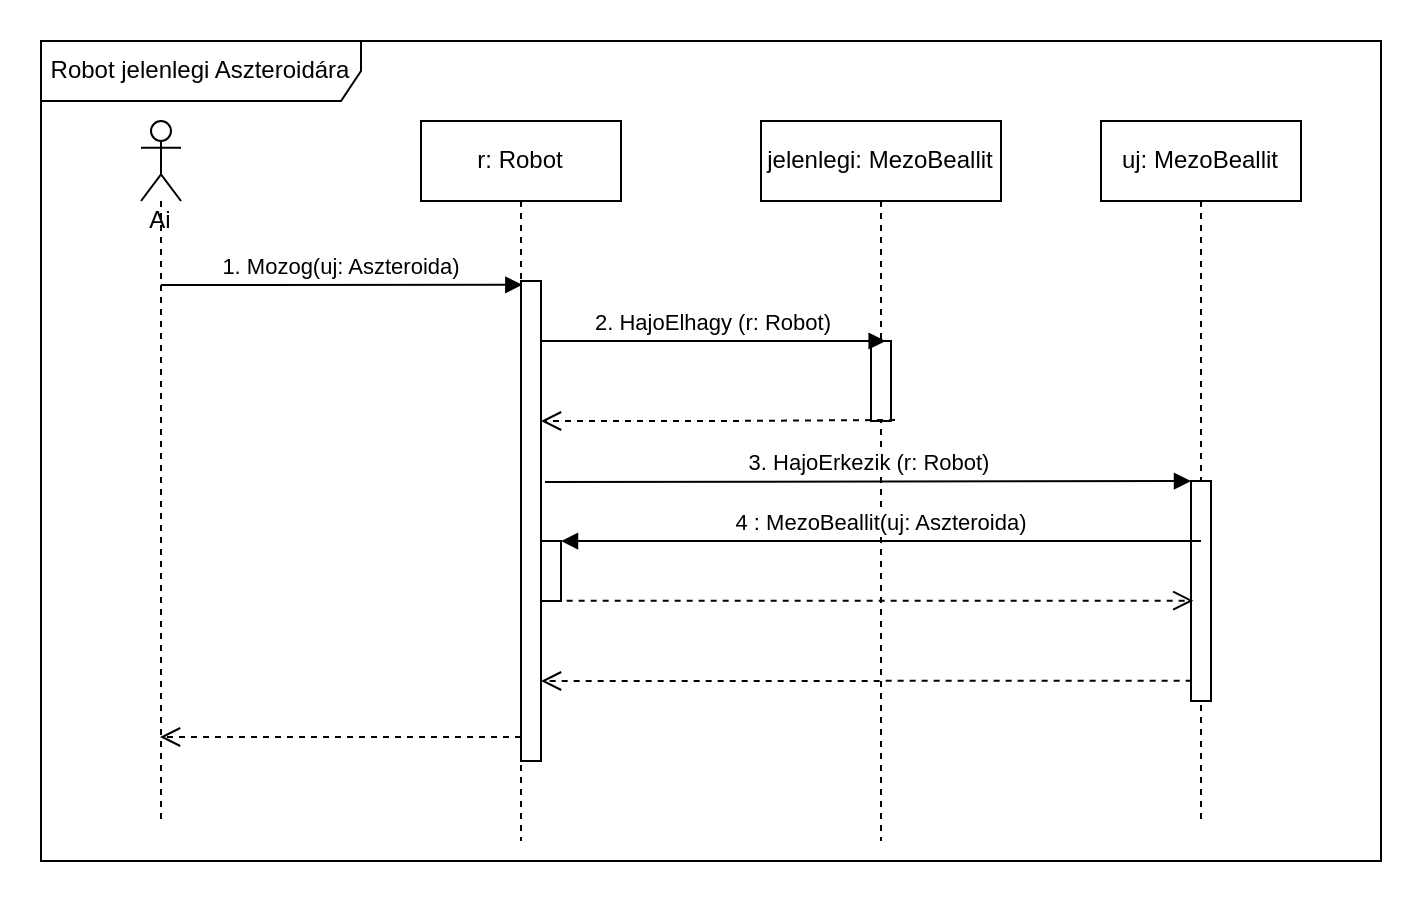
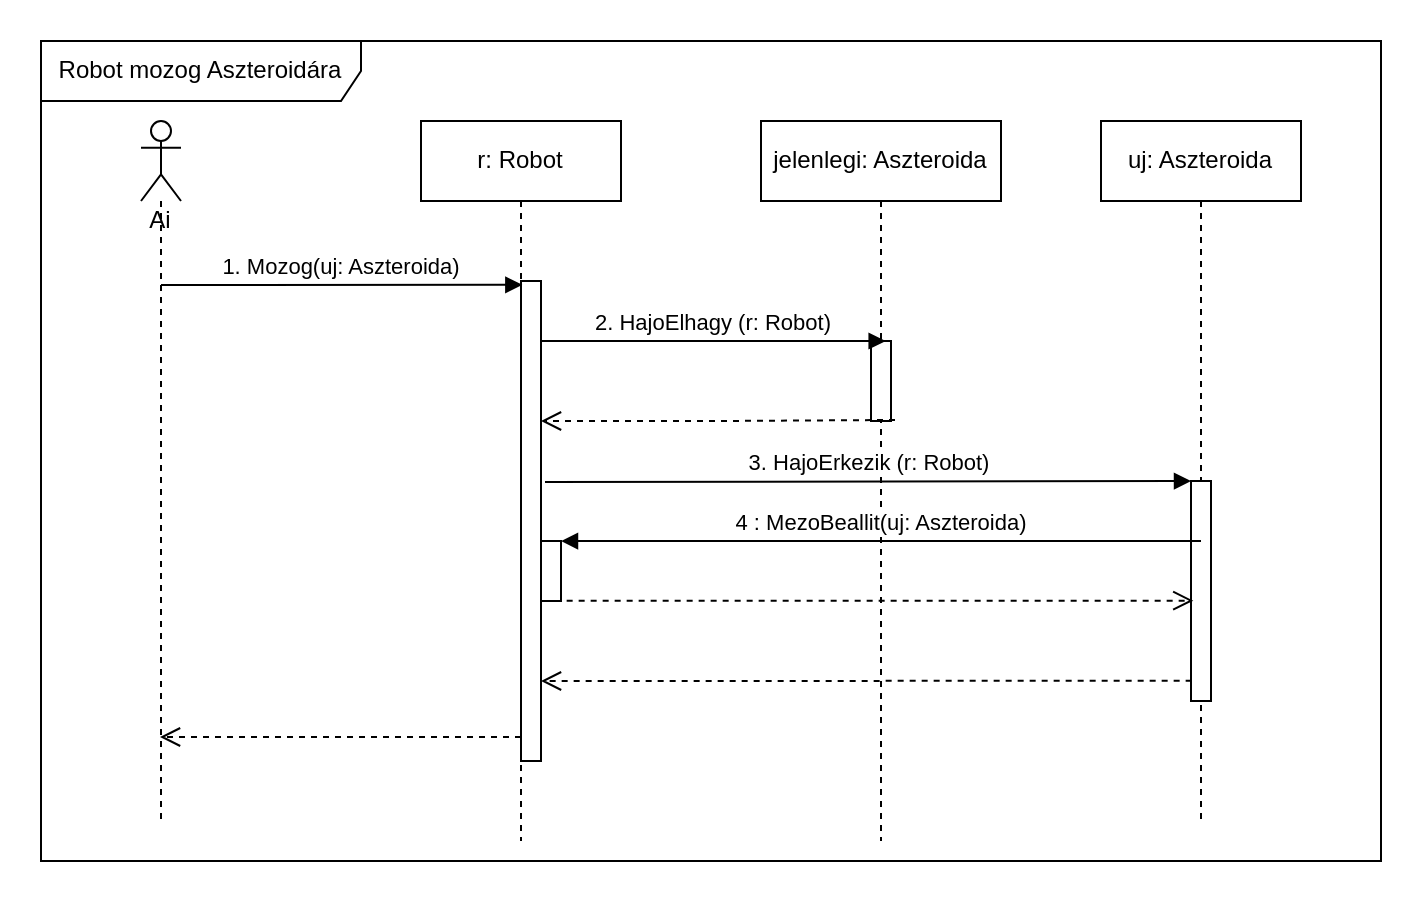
(201, 71) -> (201, 71)
(881, 161) -> (881, 161)
(1201, 161) -> (1201, 161)
